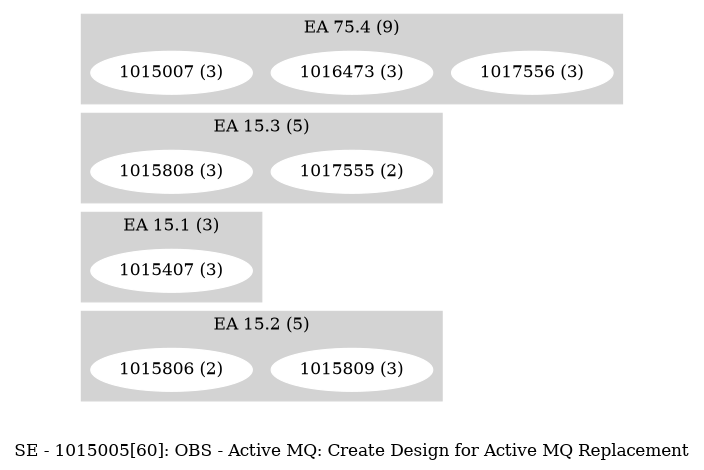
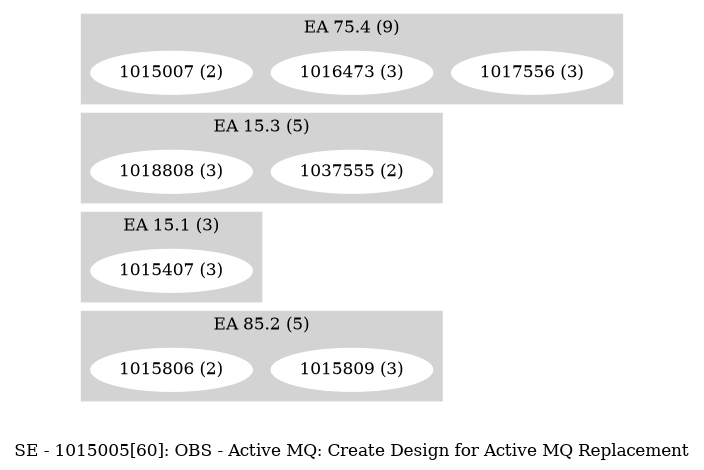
(172, 73) -> (172, 73)
(172, 172) -> (172, 172)
(352, 172) -> (352, 172)
(262, 325) -> (262, 325)
